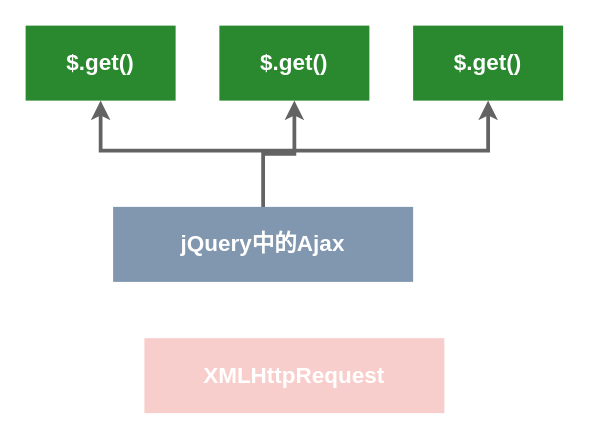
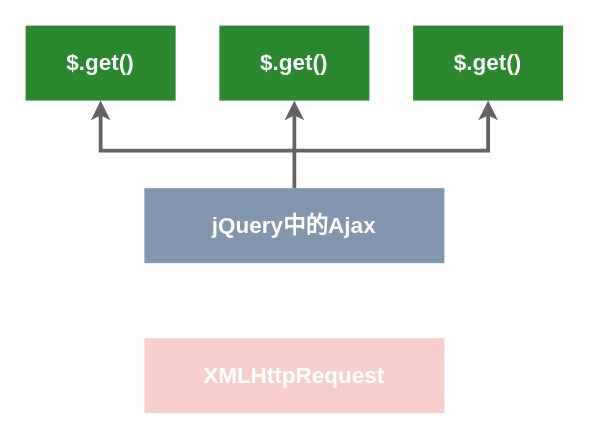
(263, 244) -> (294, 226)
